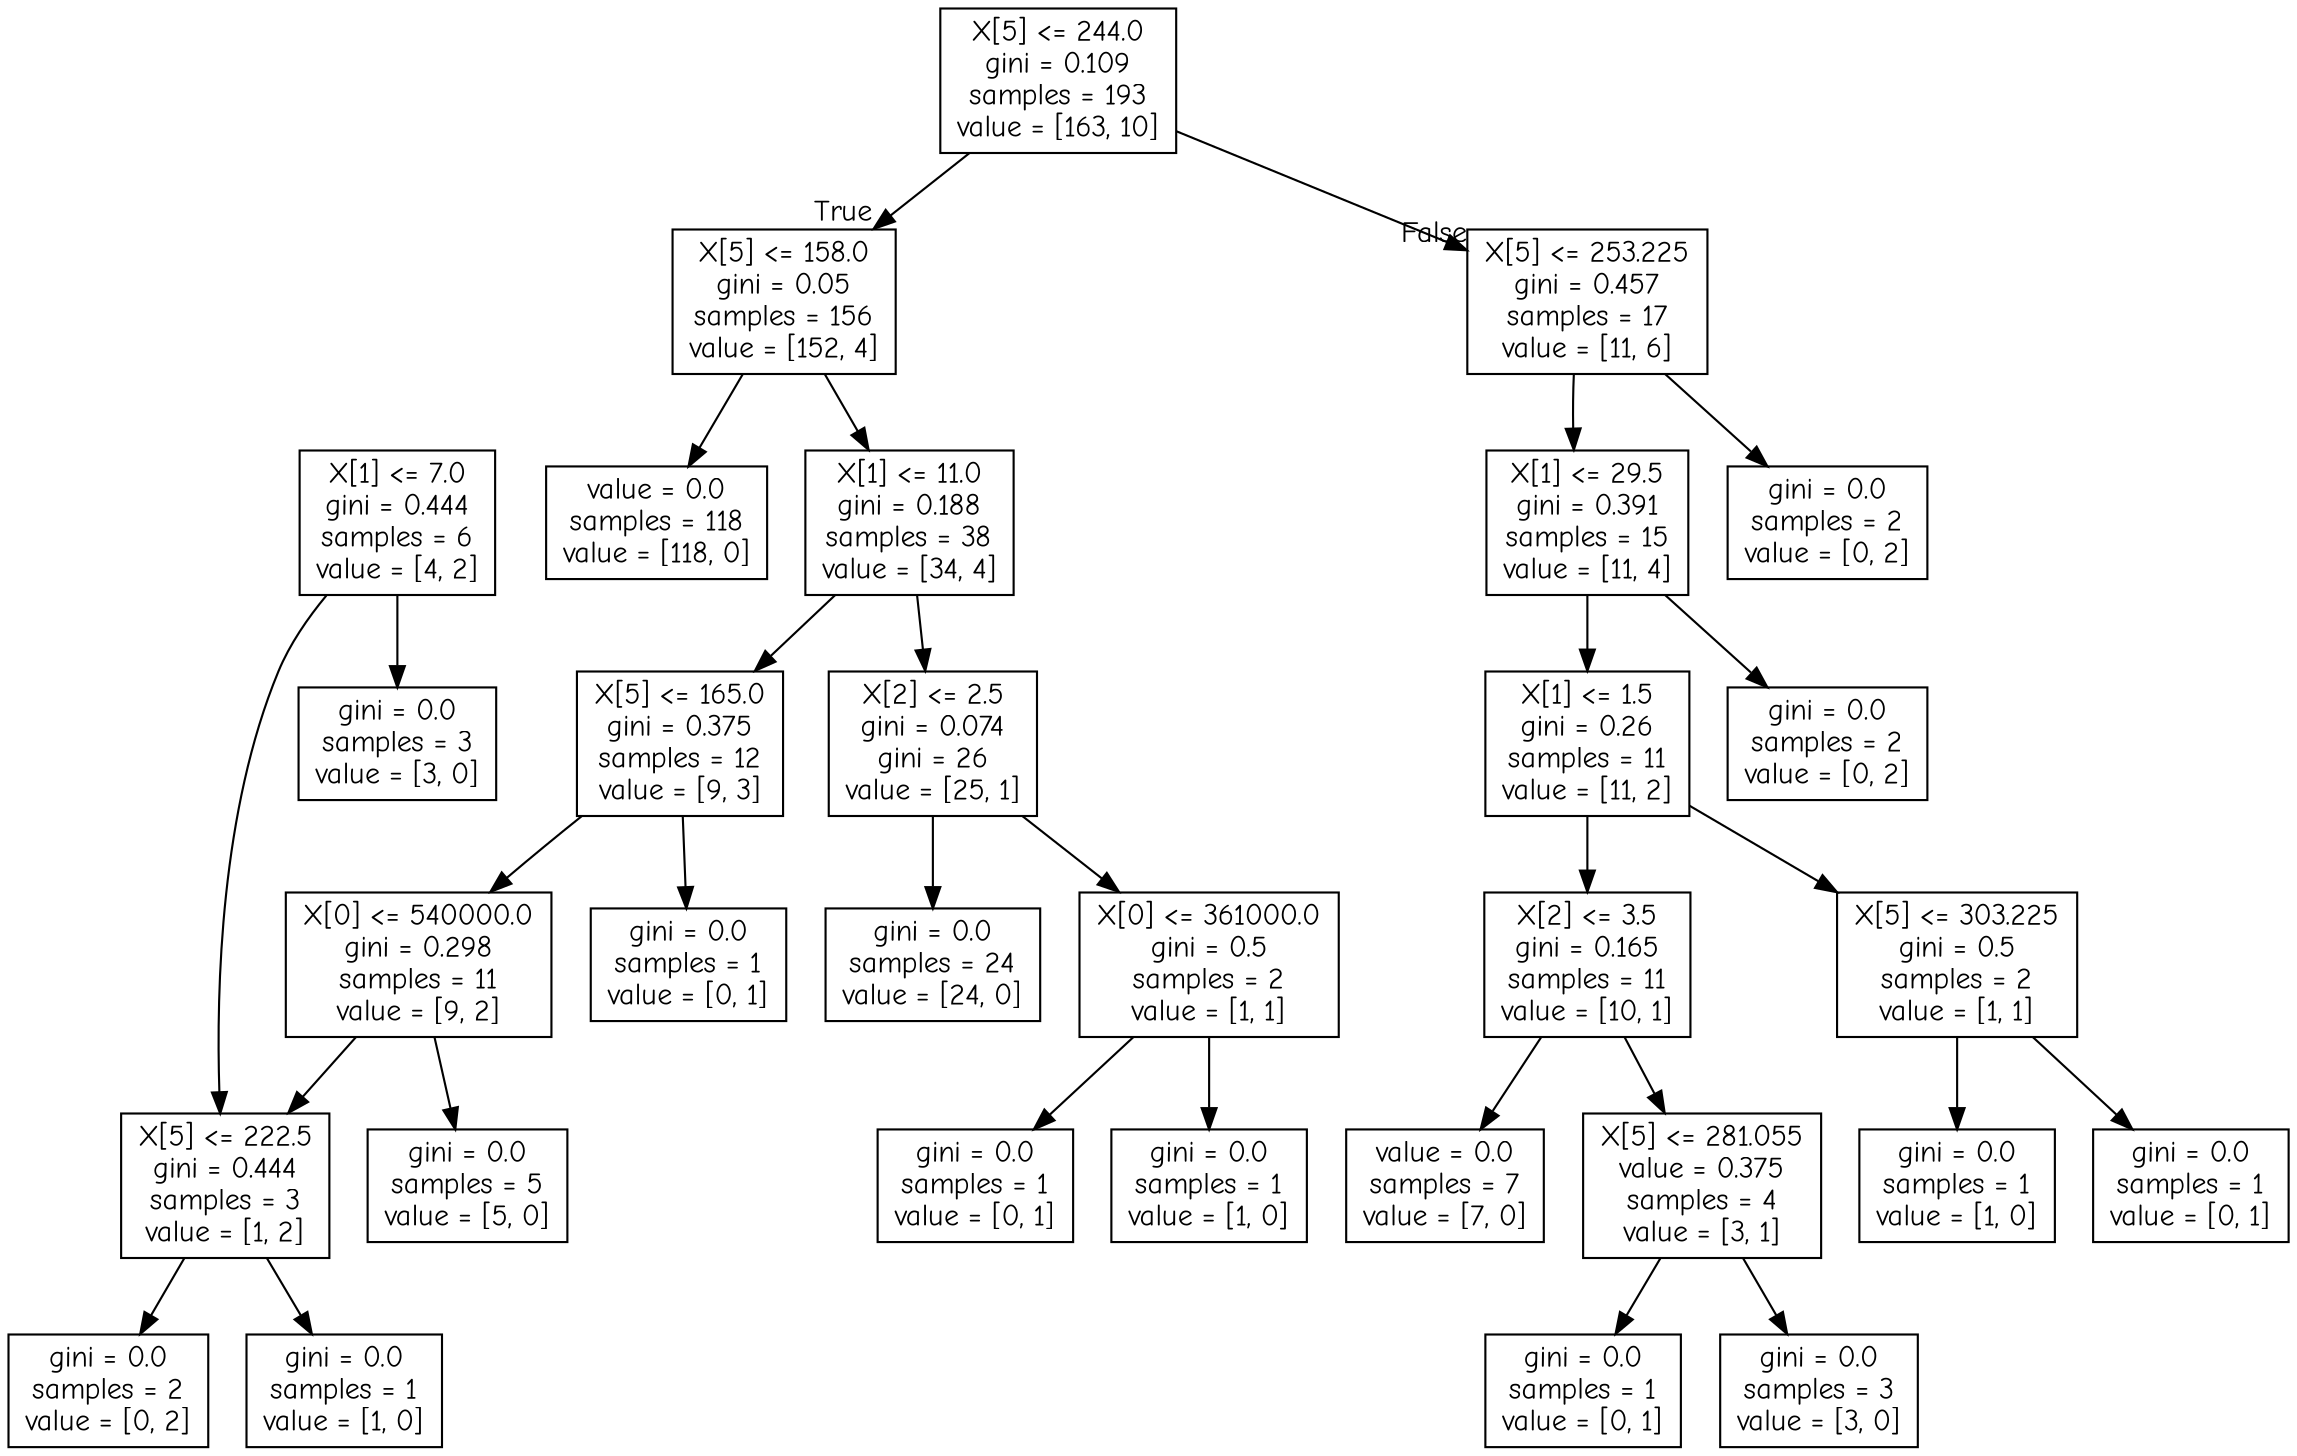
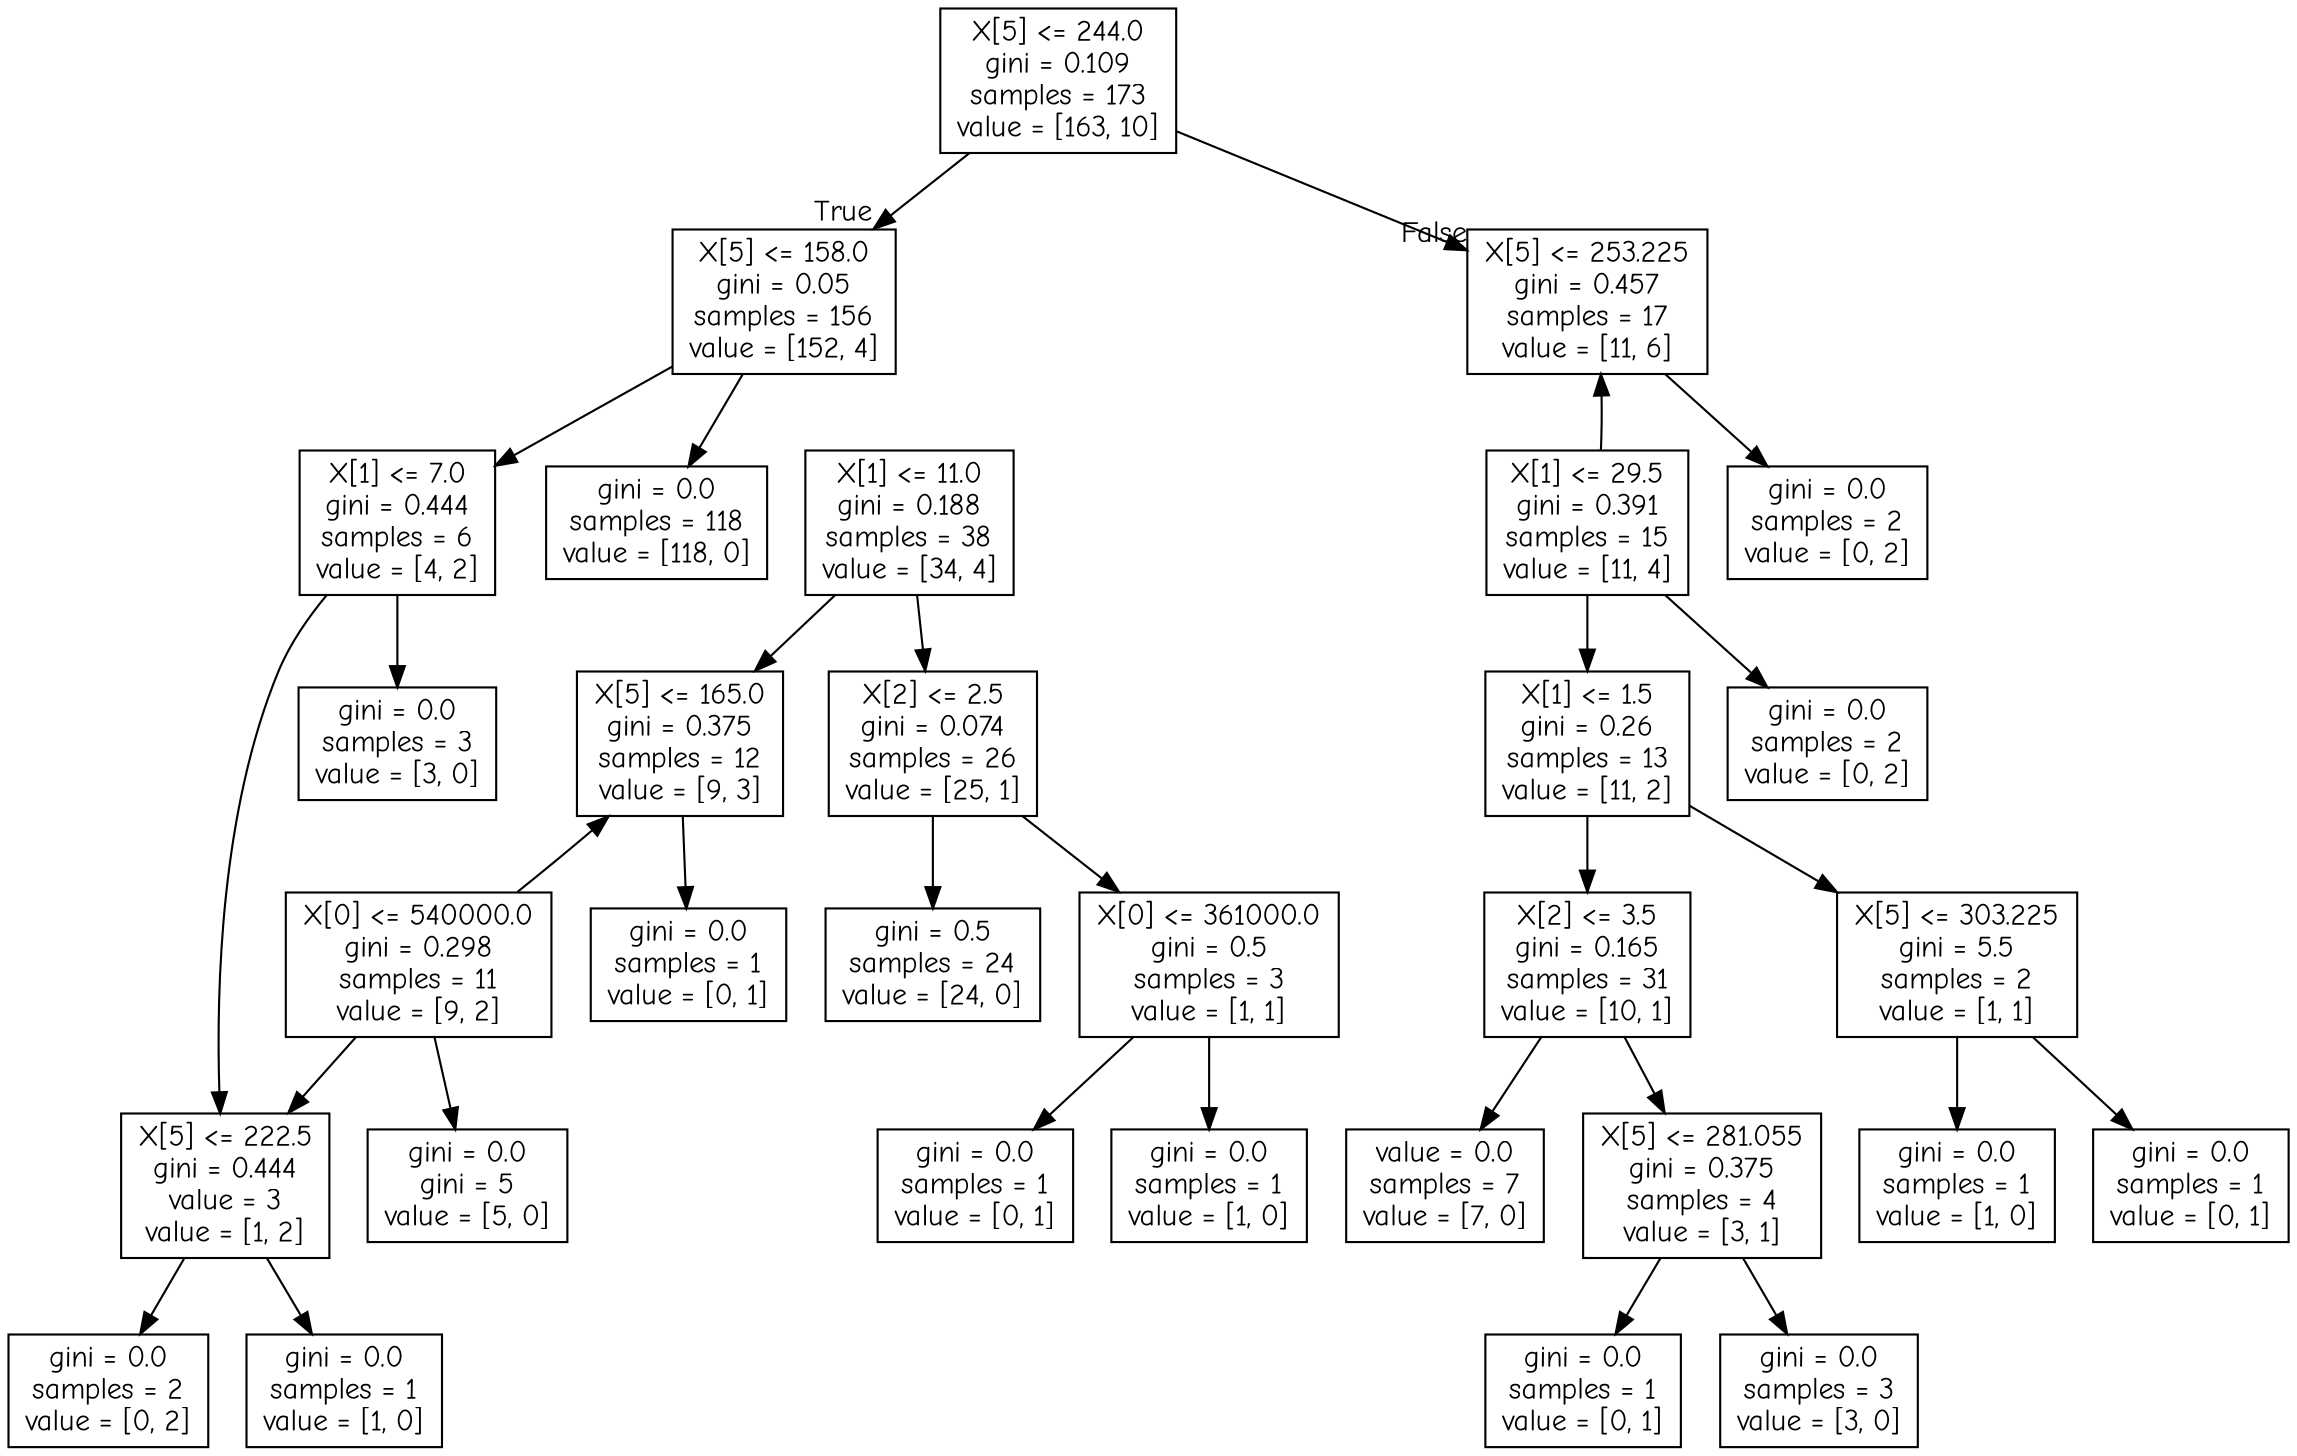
(1058, 81) -> (1058, 81)
(1573, 401) -> (1602, 423)
(841, 403) -> (593, 411)
(657, 523) -> (657, 523)
(933, 744) -> (933, 744)
(1587, 744) -> (1587, 744)
(544, 847) -> (555, 861)
(933, 965) -> (933, 965)
(1209, 965) -> (1209, 965)
(1587, 965) -> (1587, 965)
(1957, 965) -> (1957, 965)
(225, 1186) -> (225, 1186)
(468, 1186) -> (468, 1186)
(1702, 1186) -> (1702, 1186)
